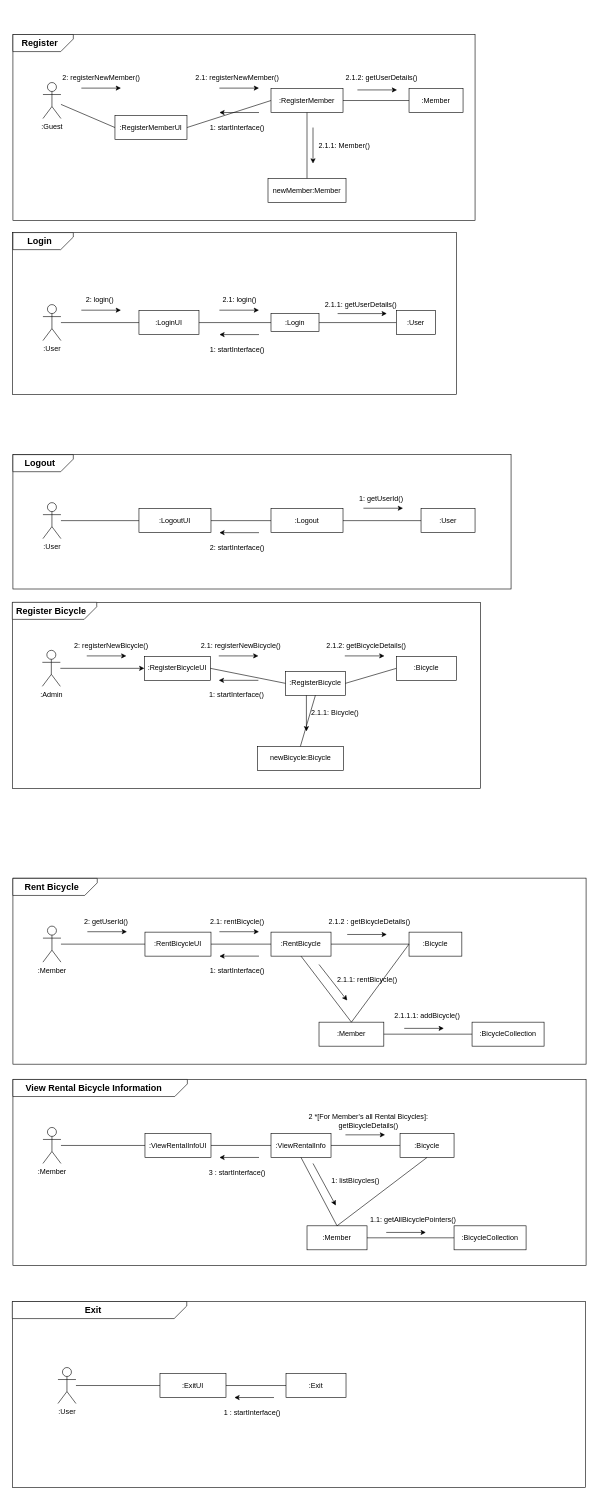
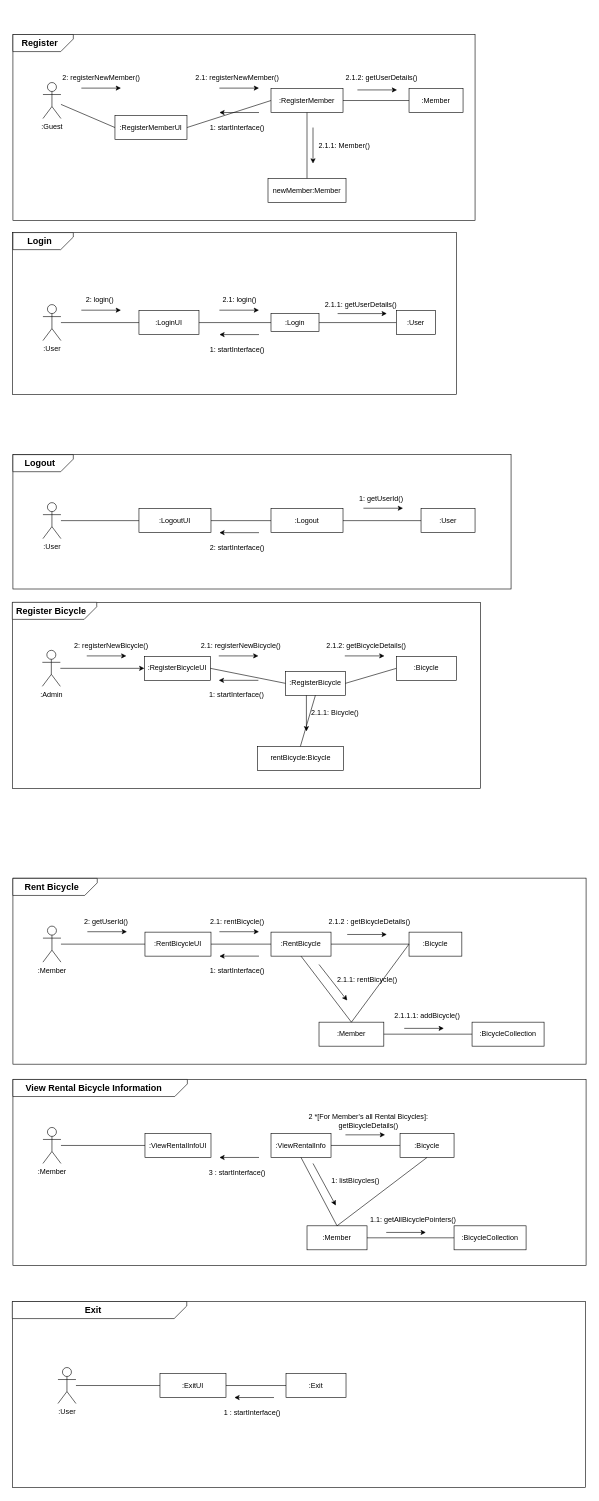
(301, 758) -> (301, 758)
(241, 1145) -> none
